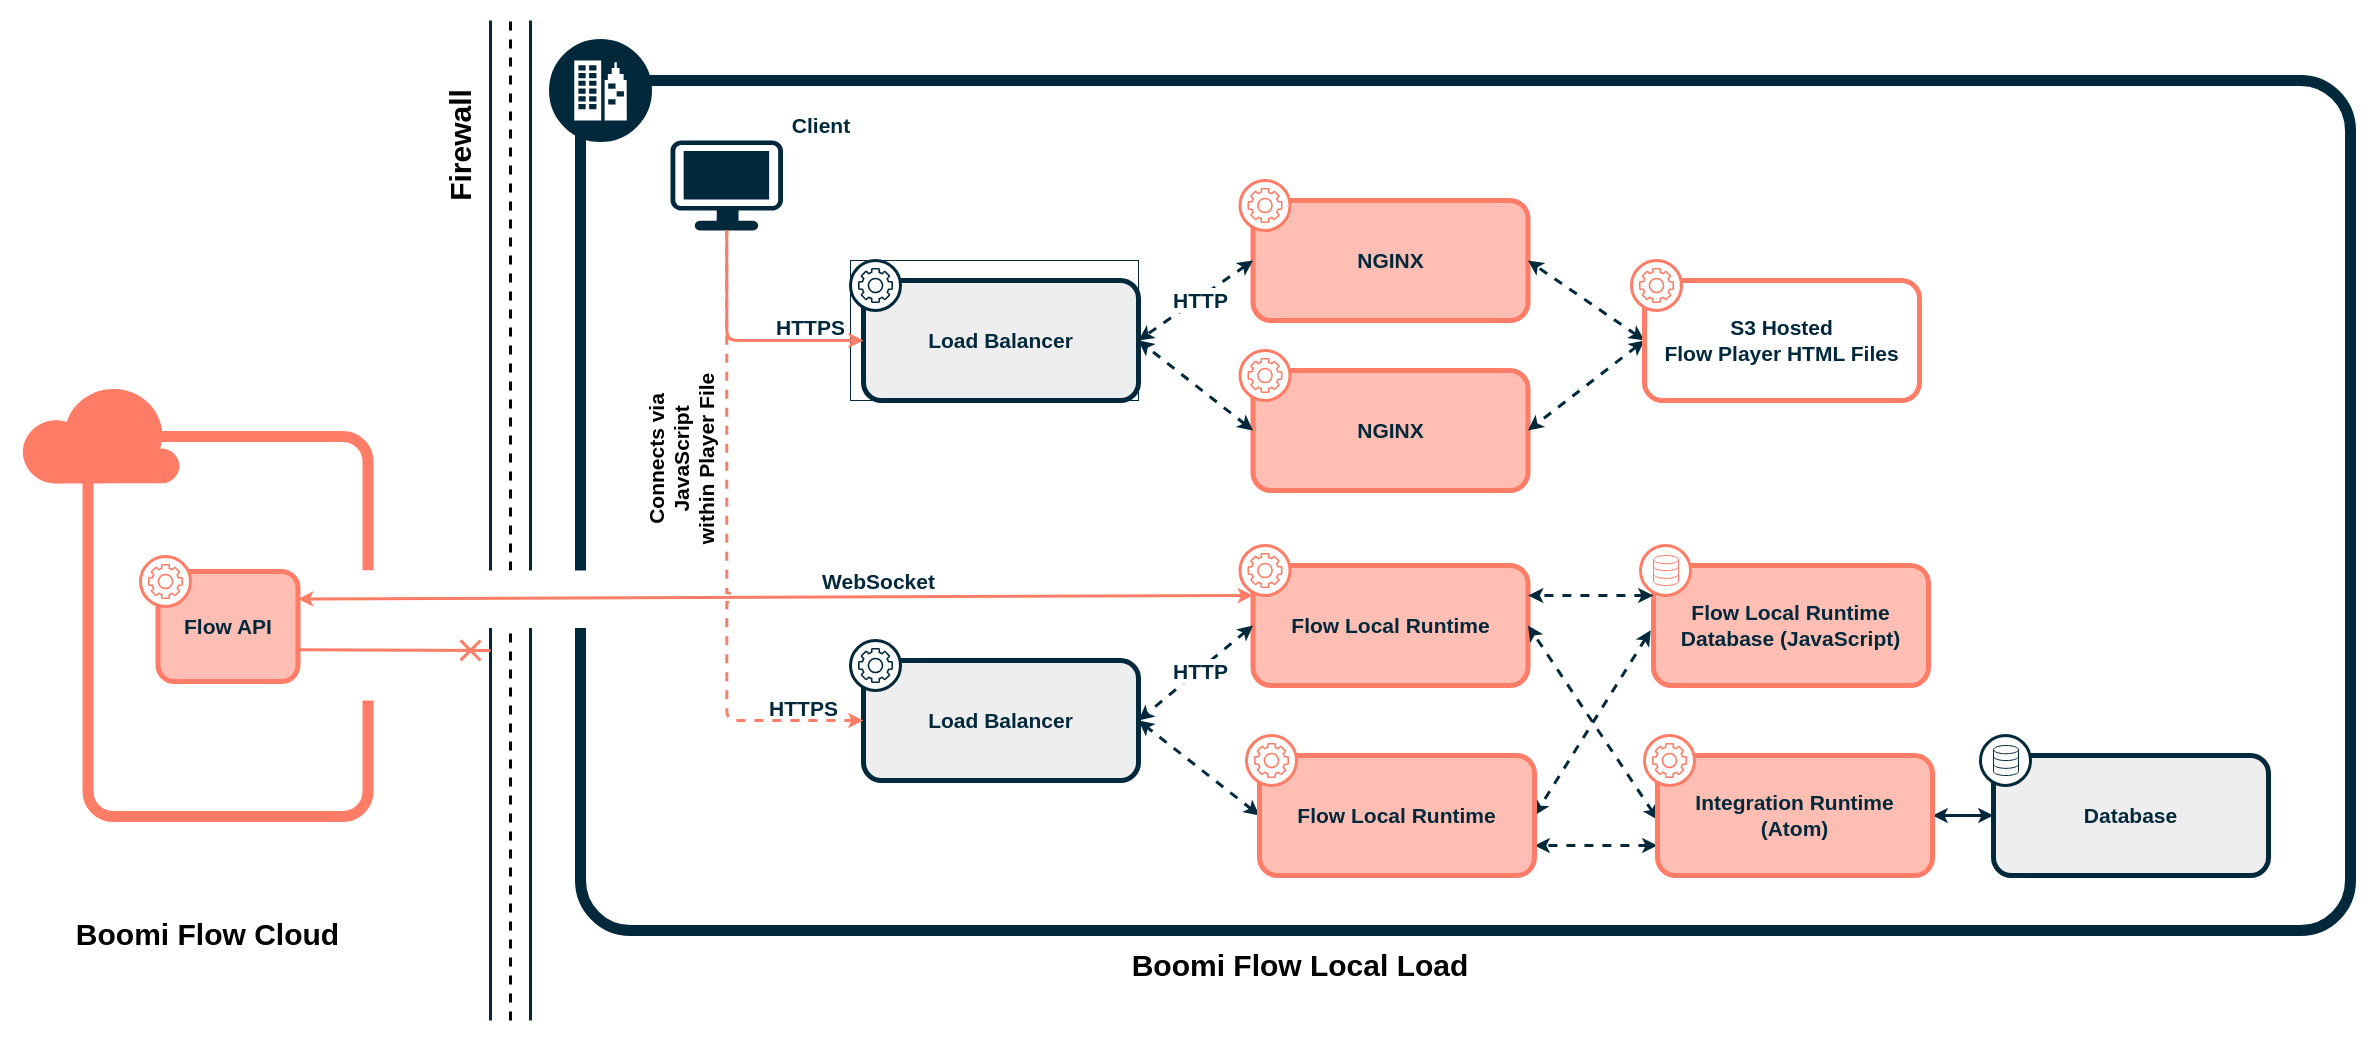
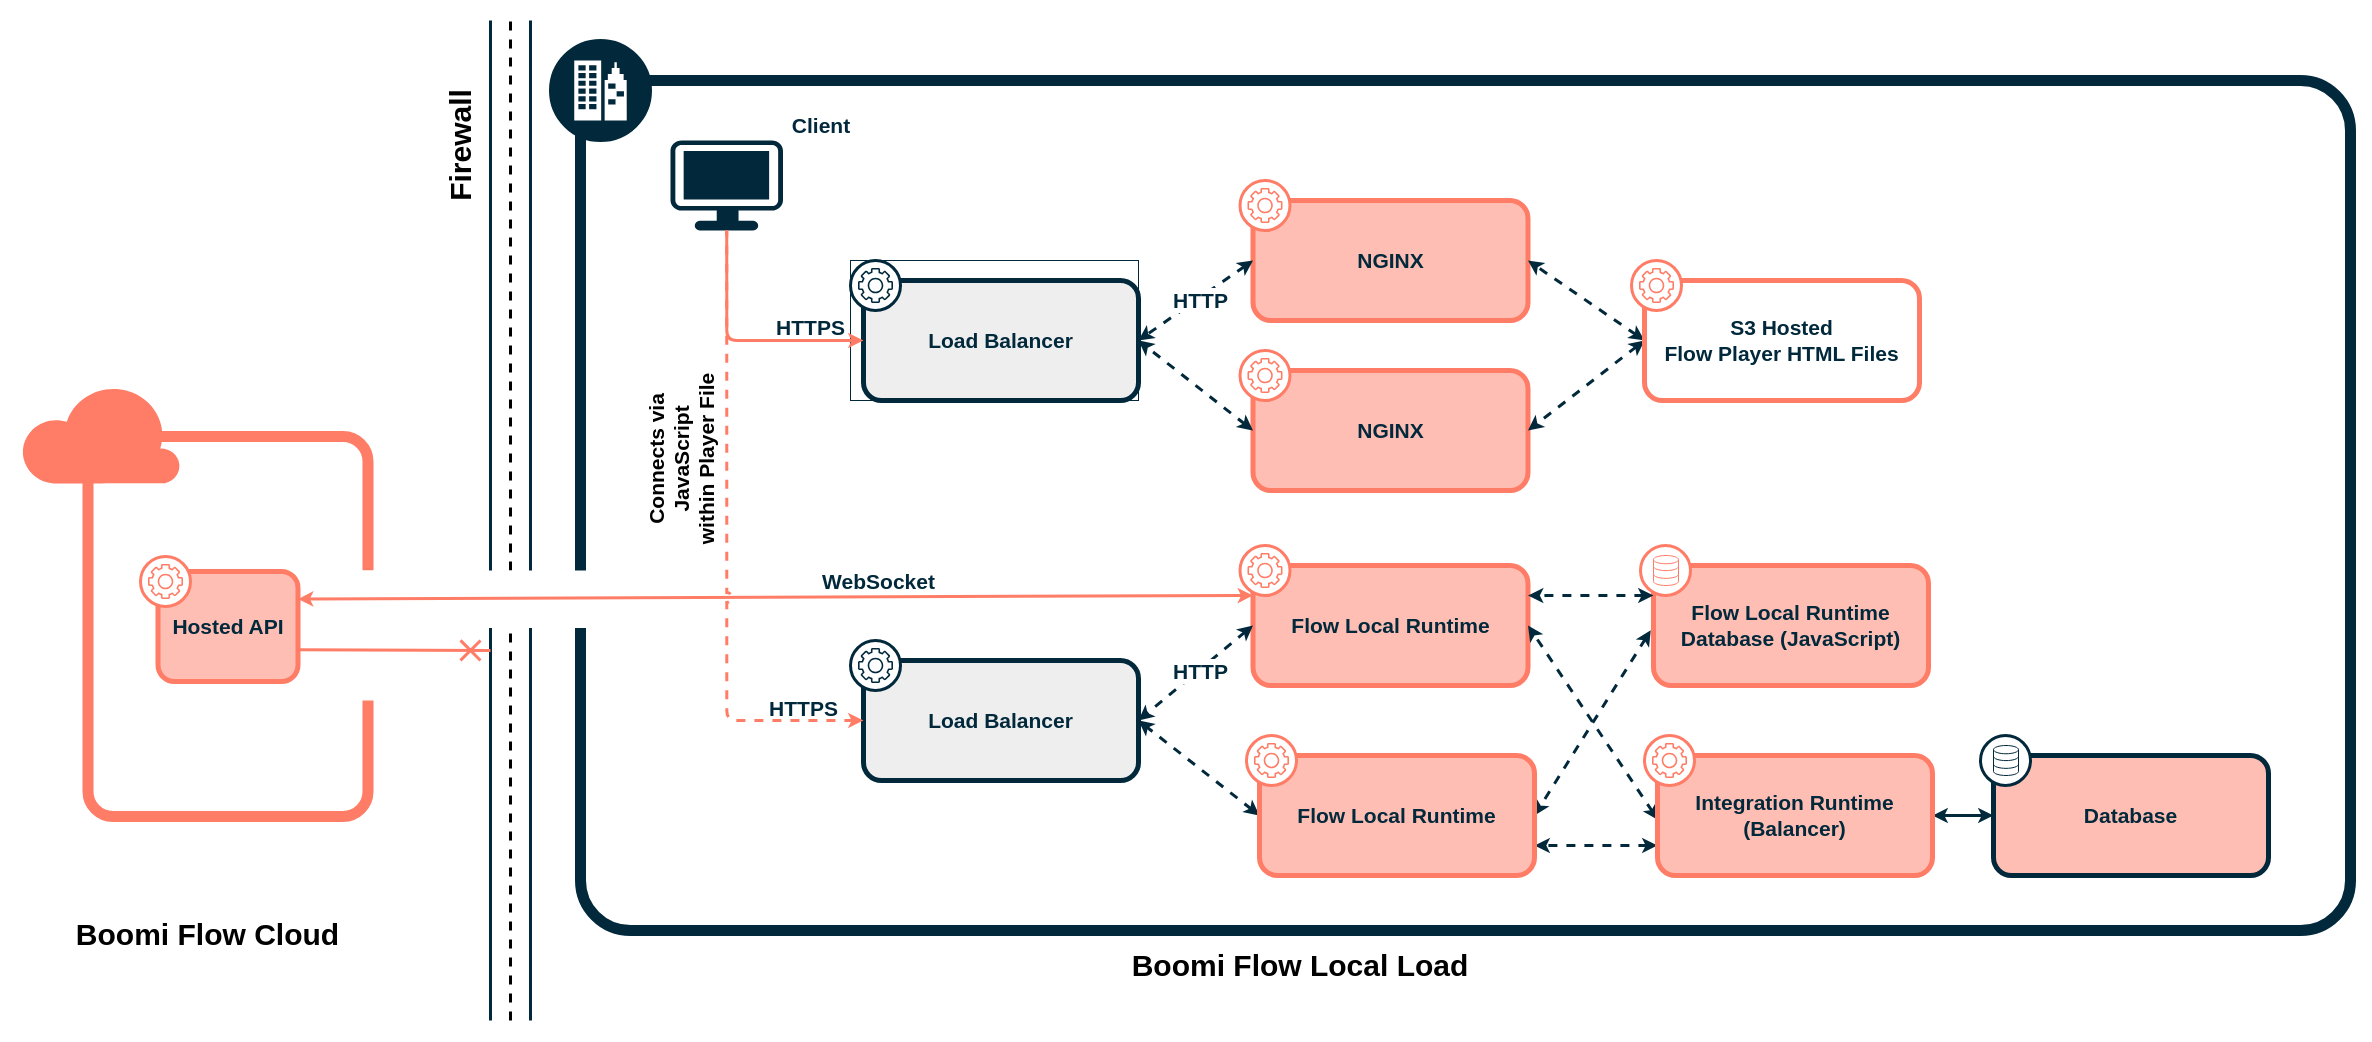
(229, 627) -> (229, 627)
(1795, 816) -> (1795, 816)
(2131, 816) -> (2131, 816)
